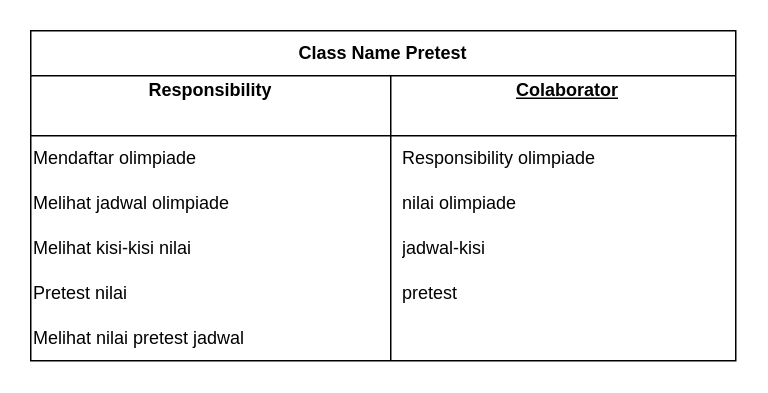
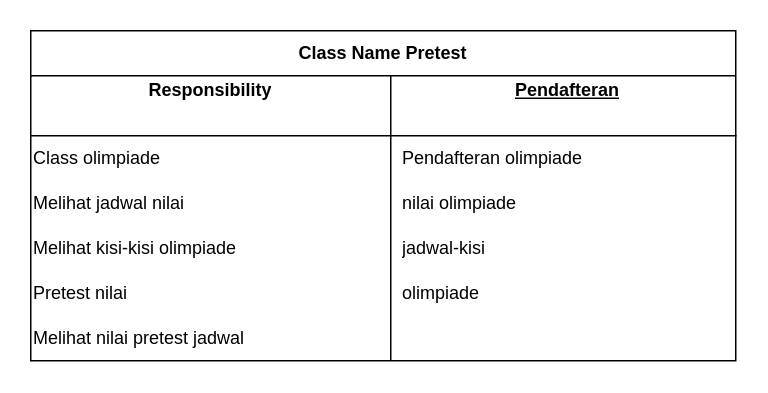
(568, 91) -> (568, 91)
(120, 158) -> (98, 158)
(505, 158) -> (499, 158)
(136, 203) -> (116, 203)
(124, 248) -> (144, 248)
(438, 293) -> (441, 293)
